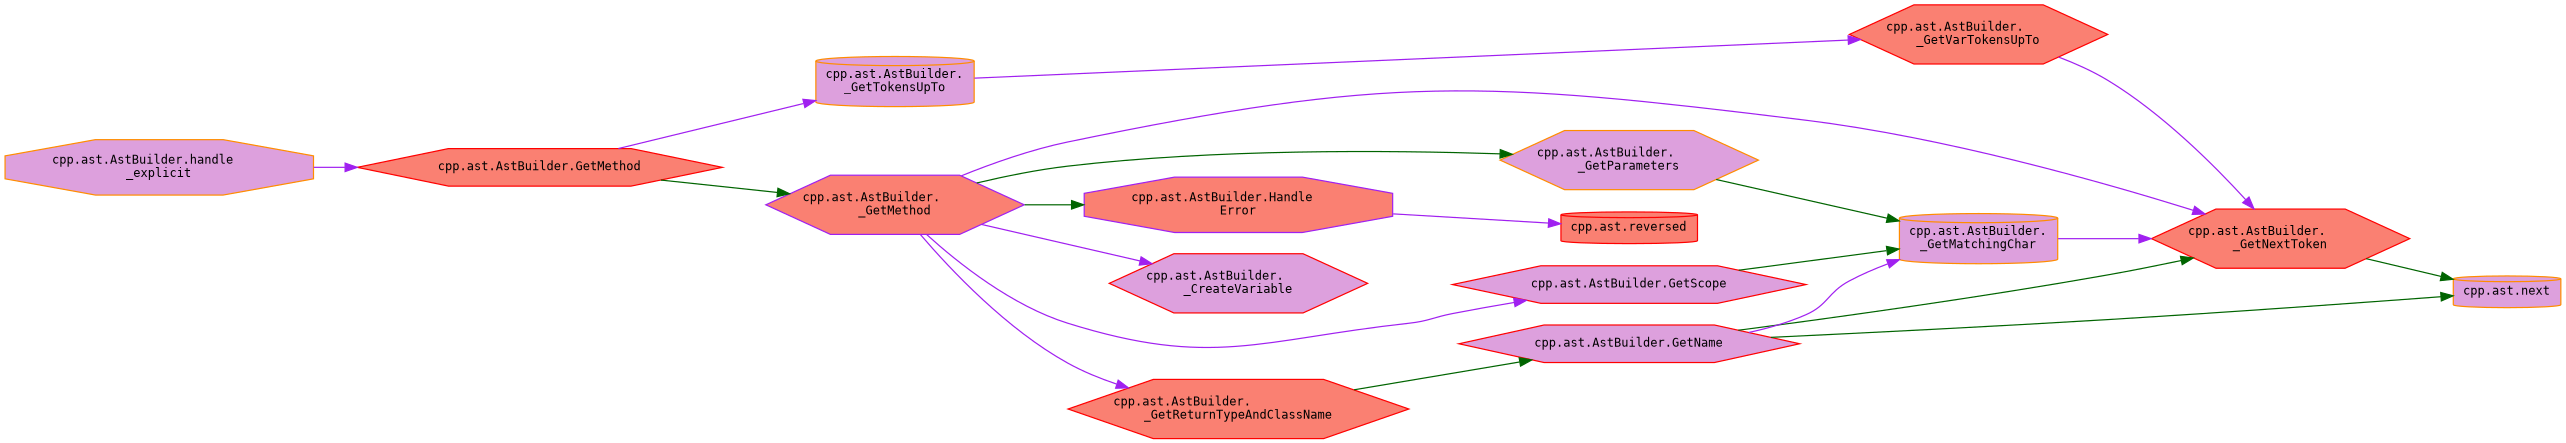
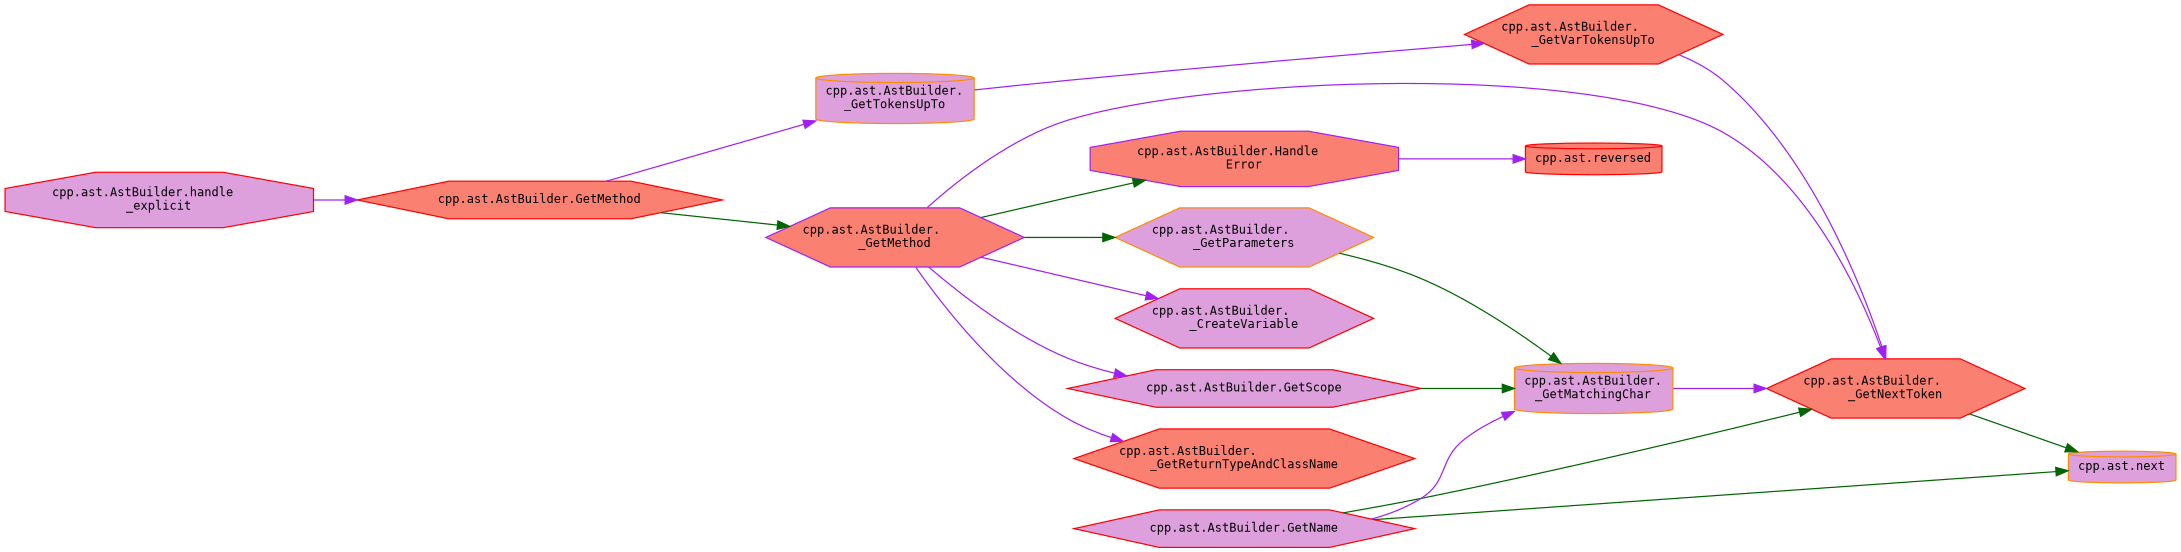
(159, 167) -> (159, 200)
(1437, 376) -> none
